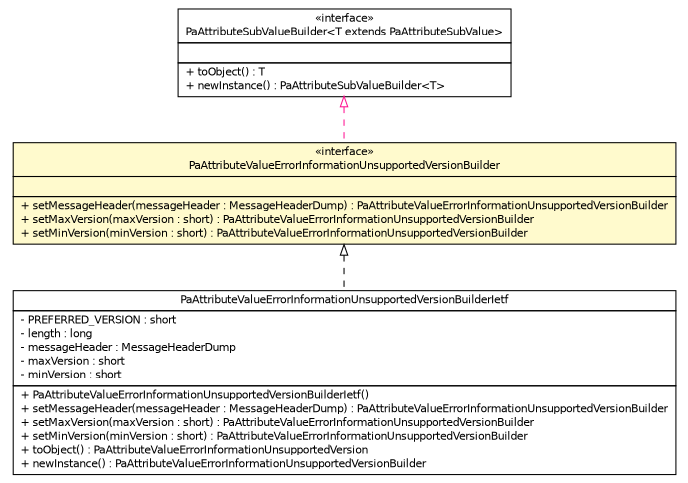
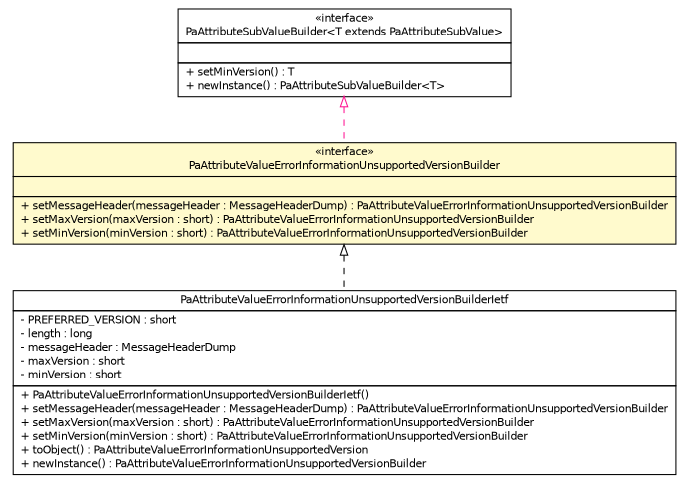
(226, 72) -> (240, 72)
